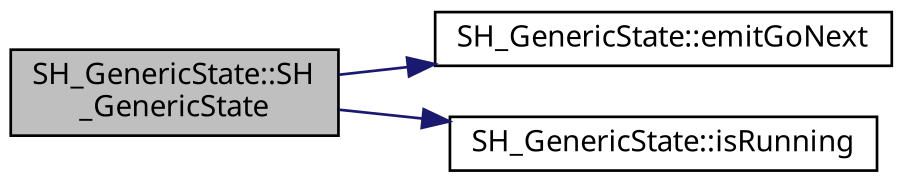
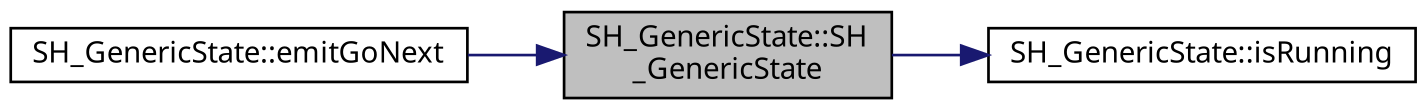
(373, 71) -> (502, 55)
